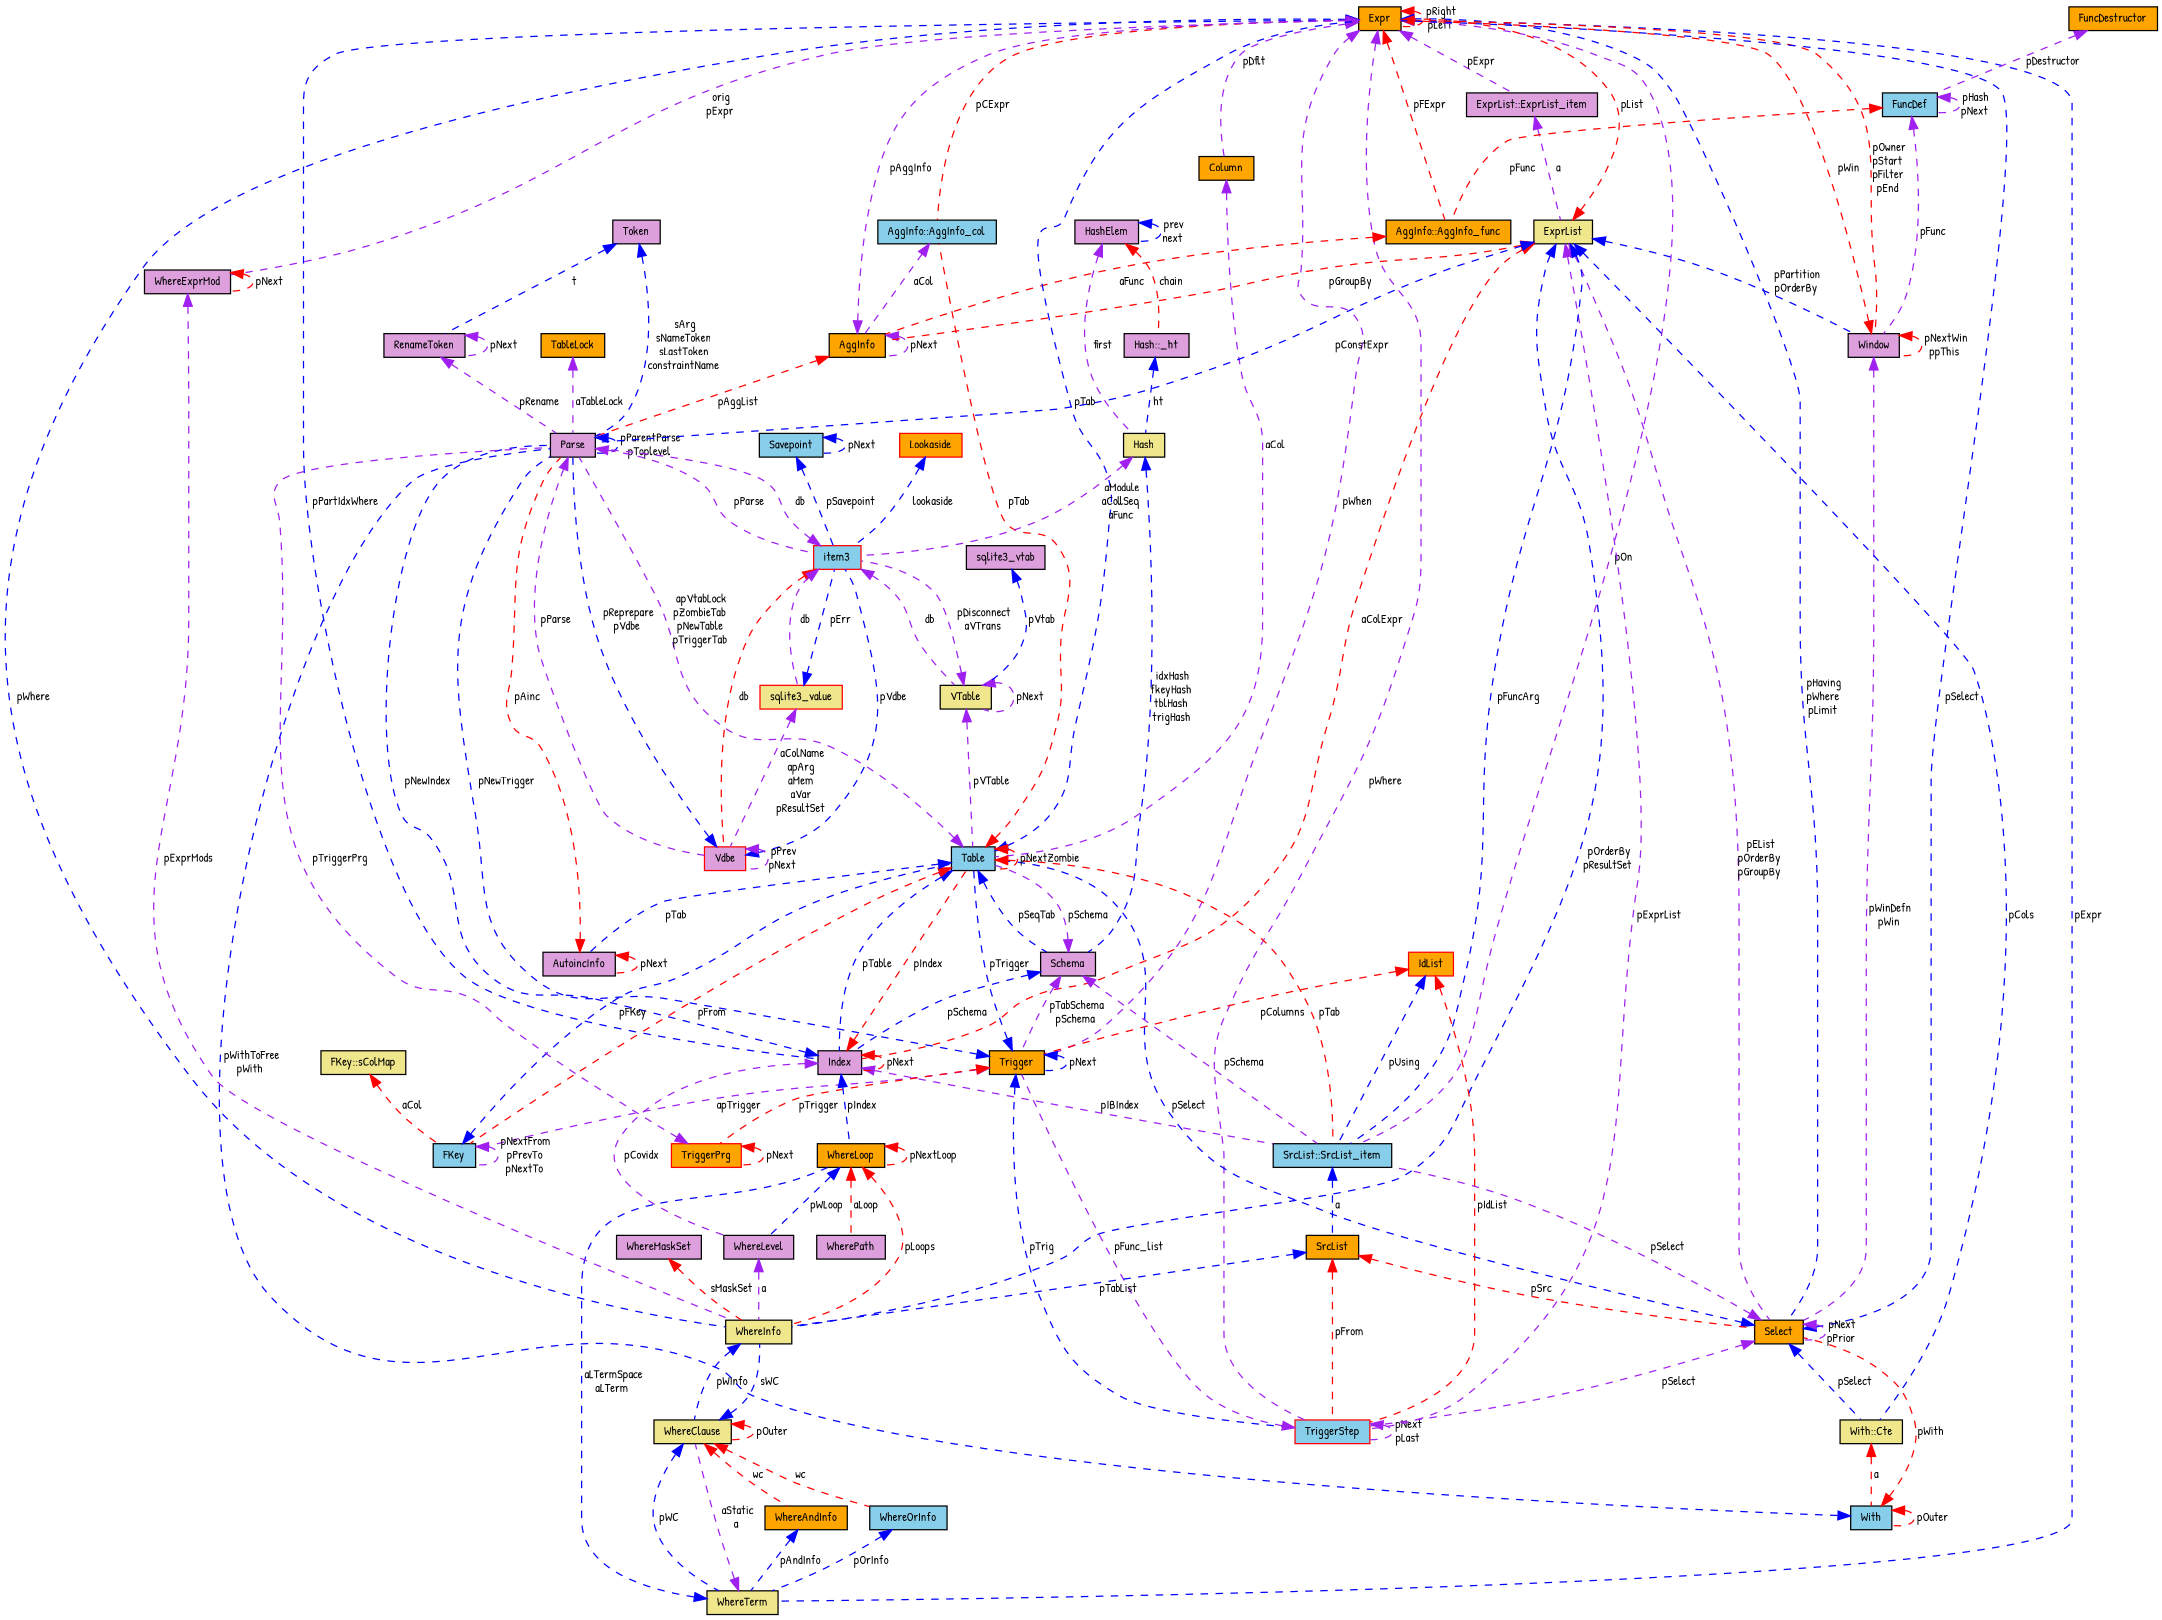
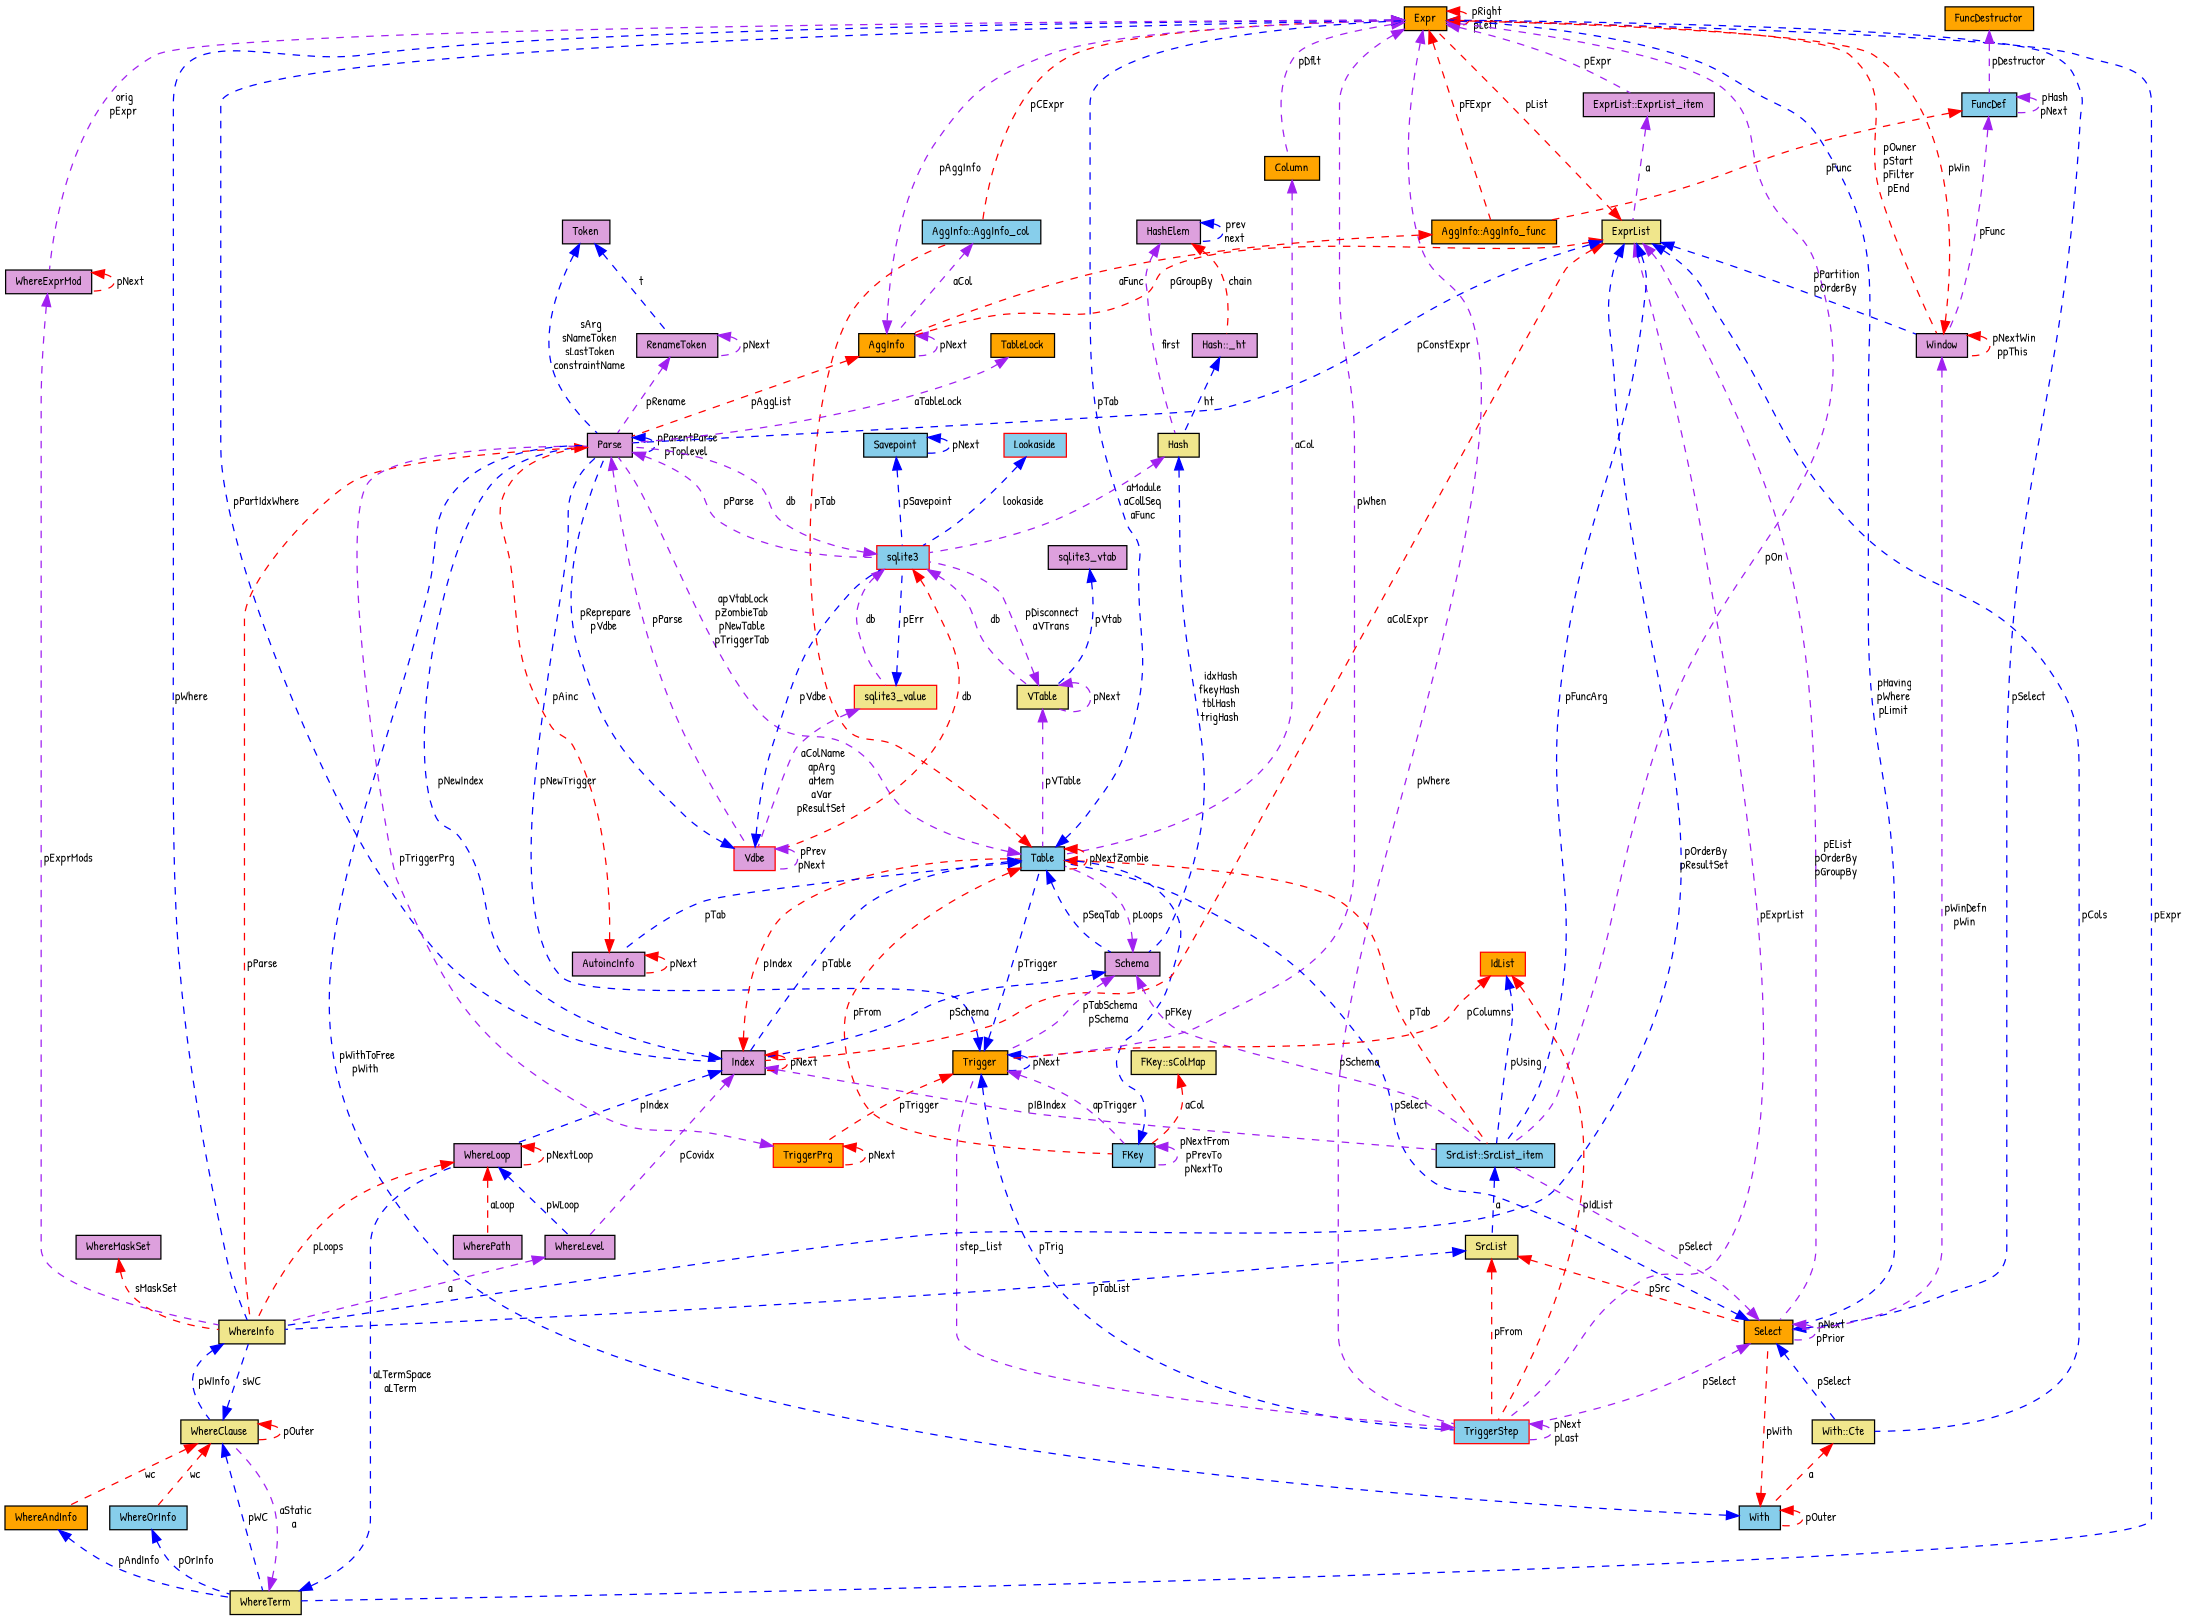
(931, 445) -> (1035, 445)
(837, 558) -> (903, 558)
none -> (244, 768)
(1087, 915) -> (1147, 915)
(851, 1156) -> (488, 1156)
(1138, 1247) -> (980, 1247)
(1332, 1247) -> (1492, 1247)
